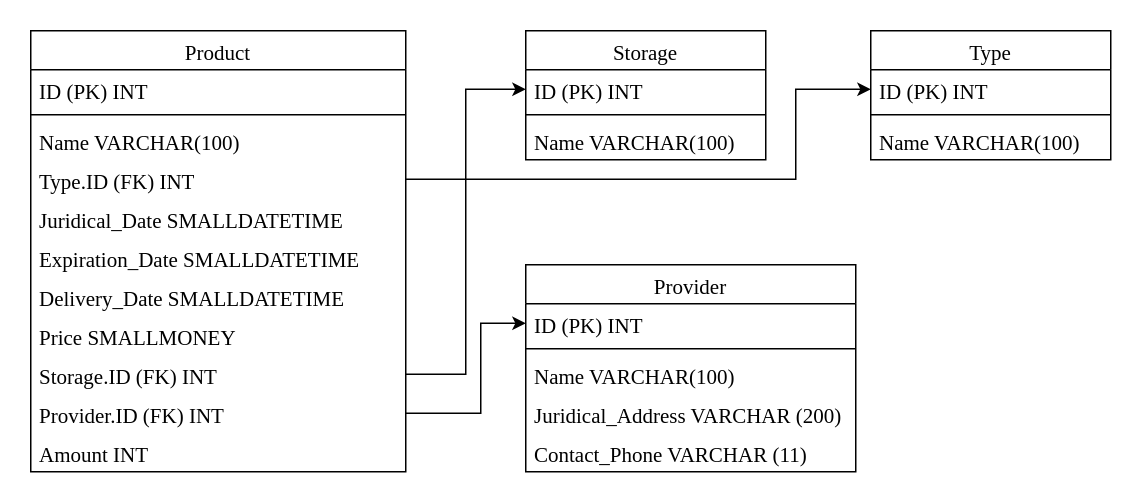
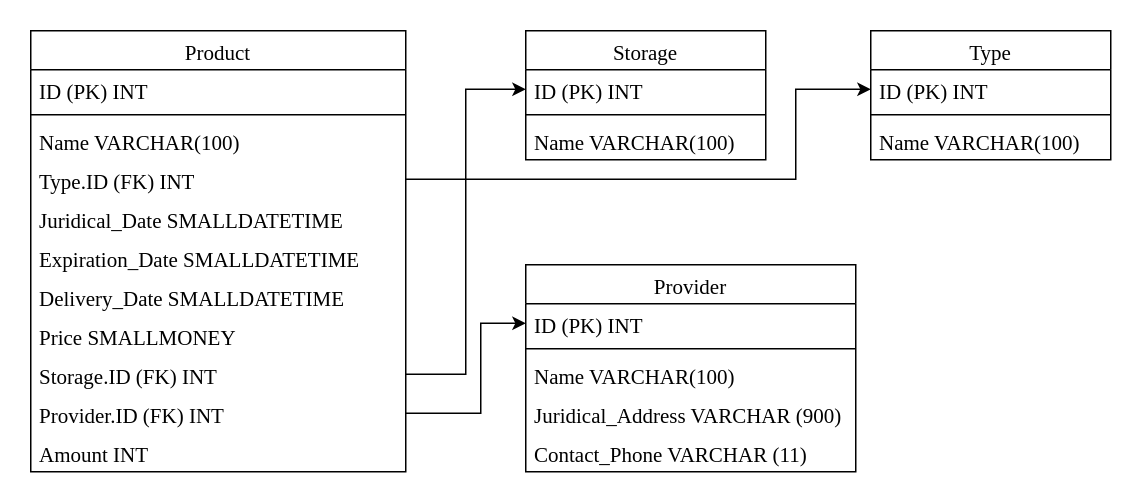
(703, 416) -> (703, 416)
